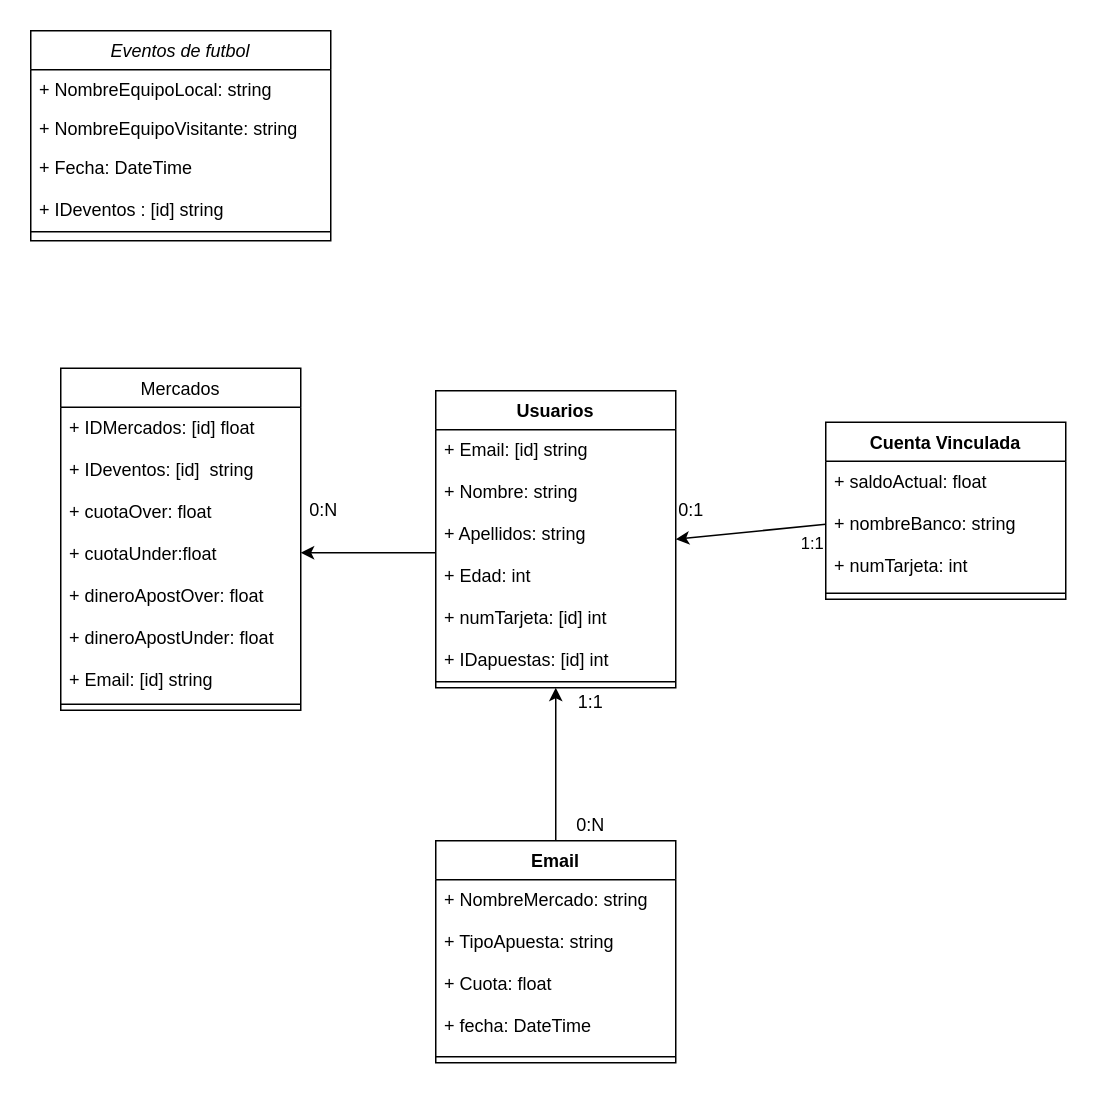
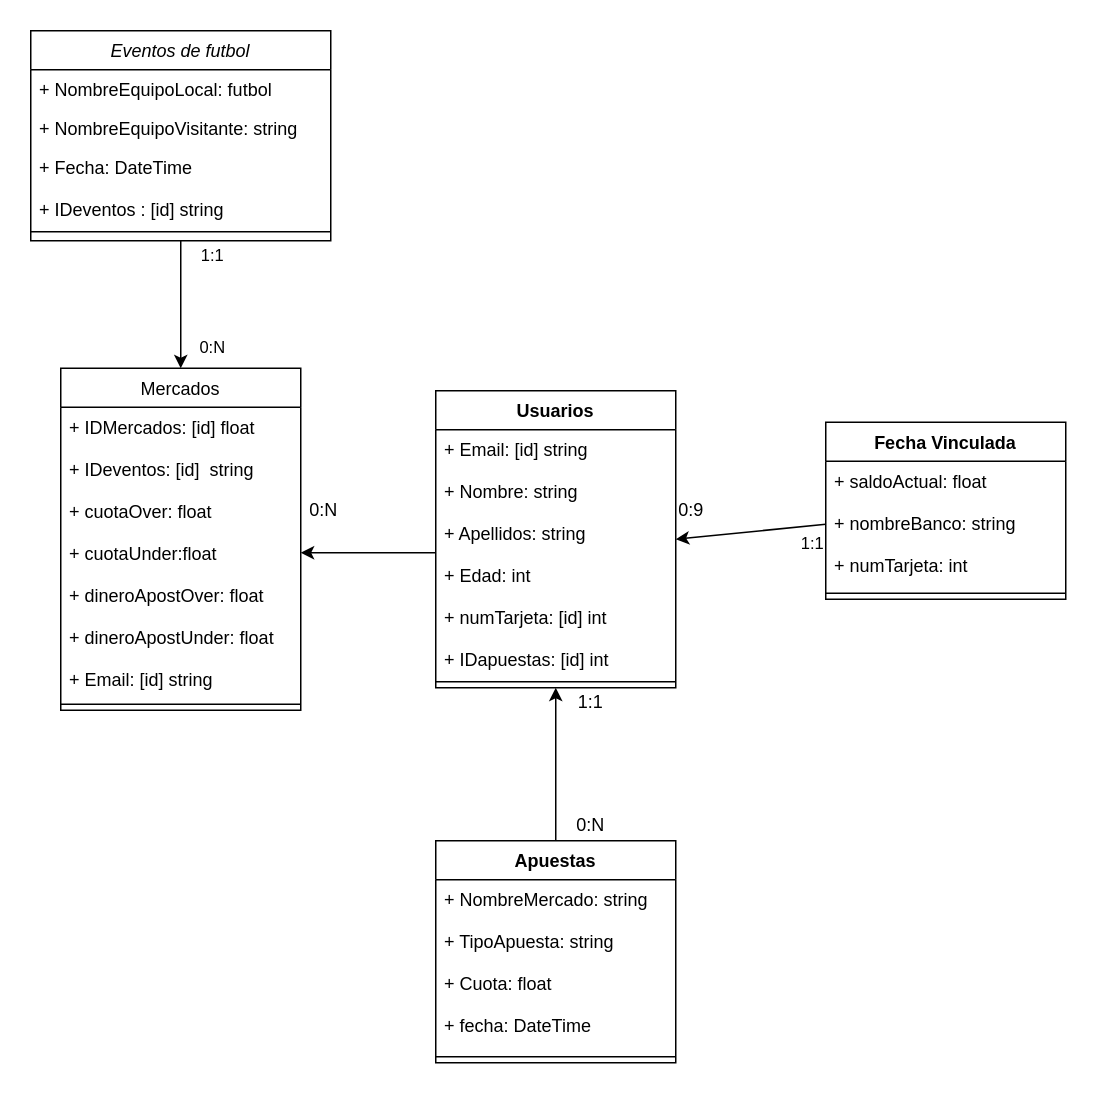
(161, 90) -> (161, 90)
none -> (181, 300)
(945, 443) -> (945, 443)
(692, 511) -> (692, 511)
(555, 861) -> (555, 861)
